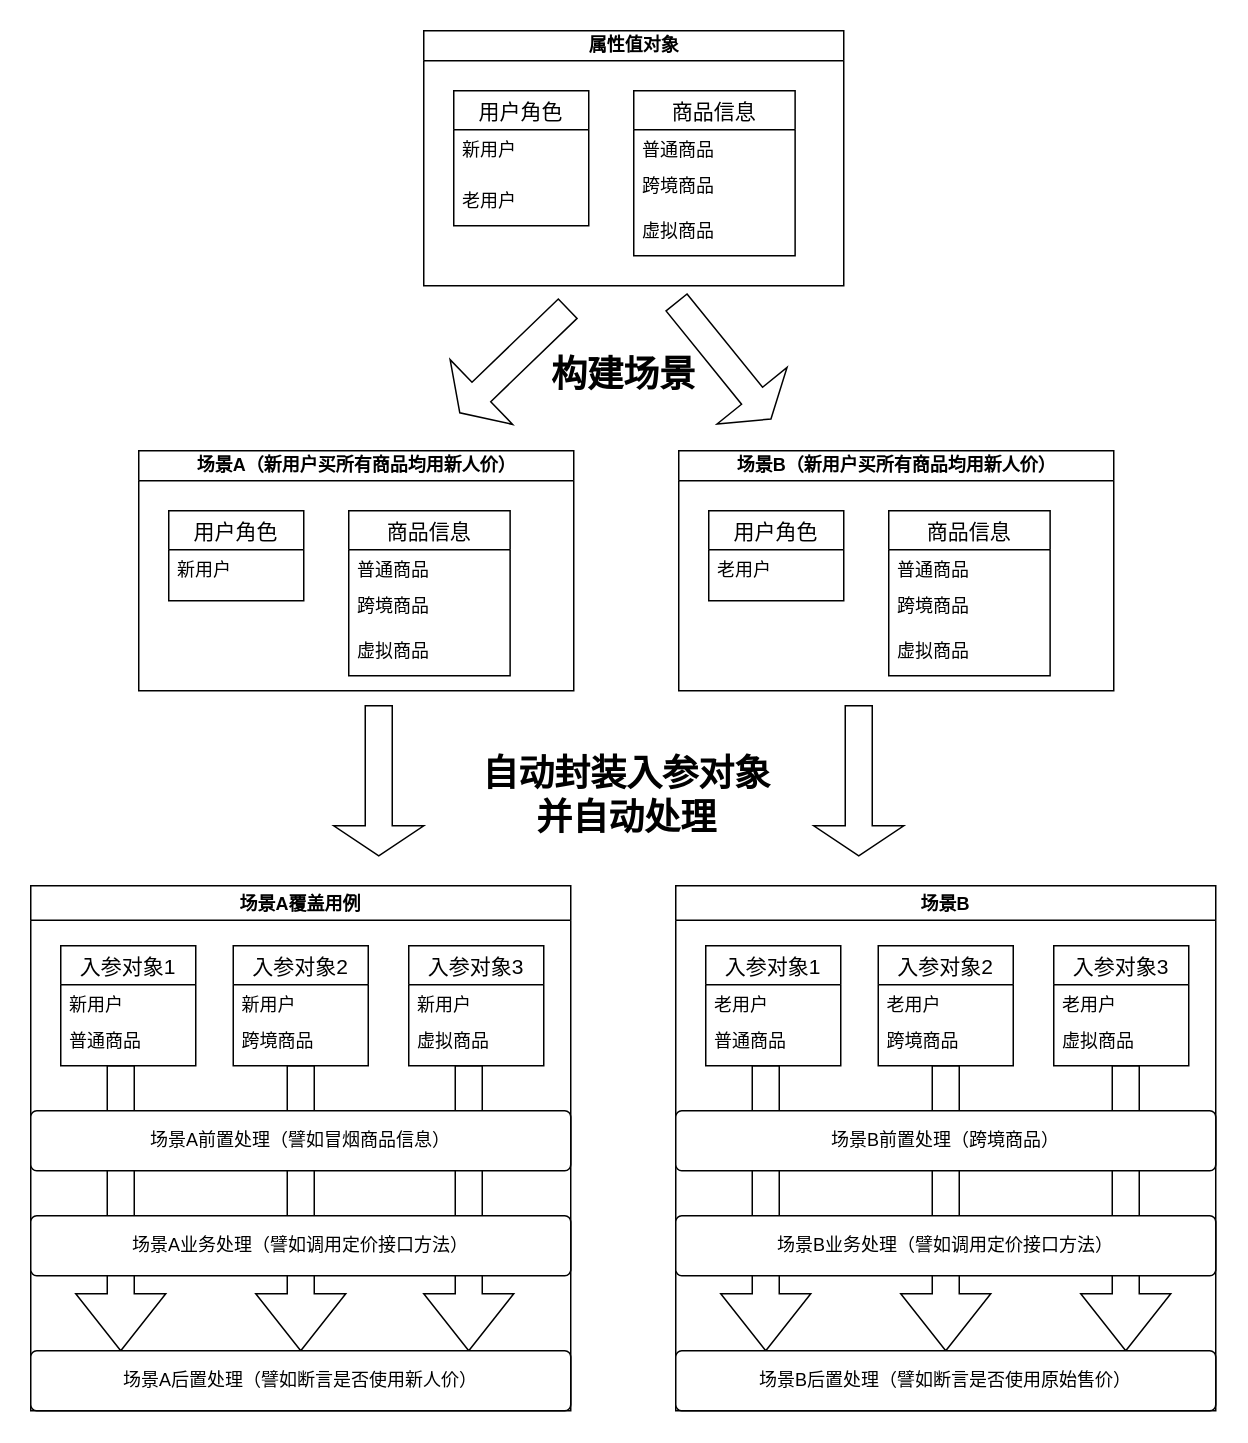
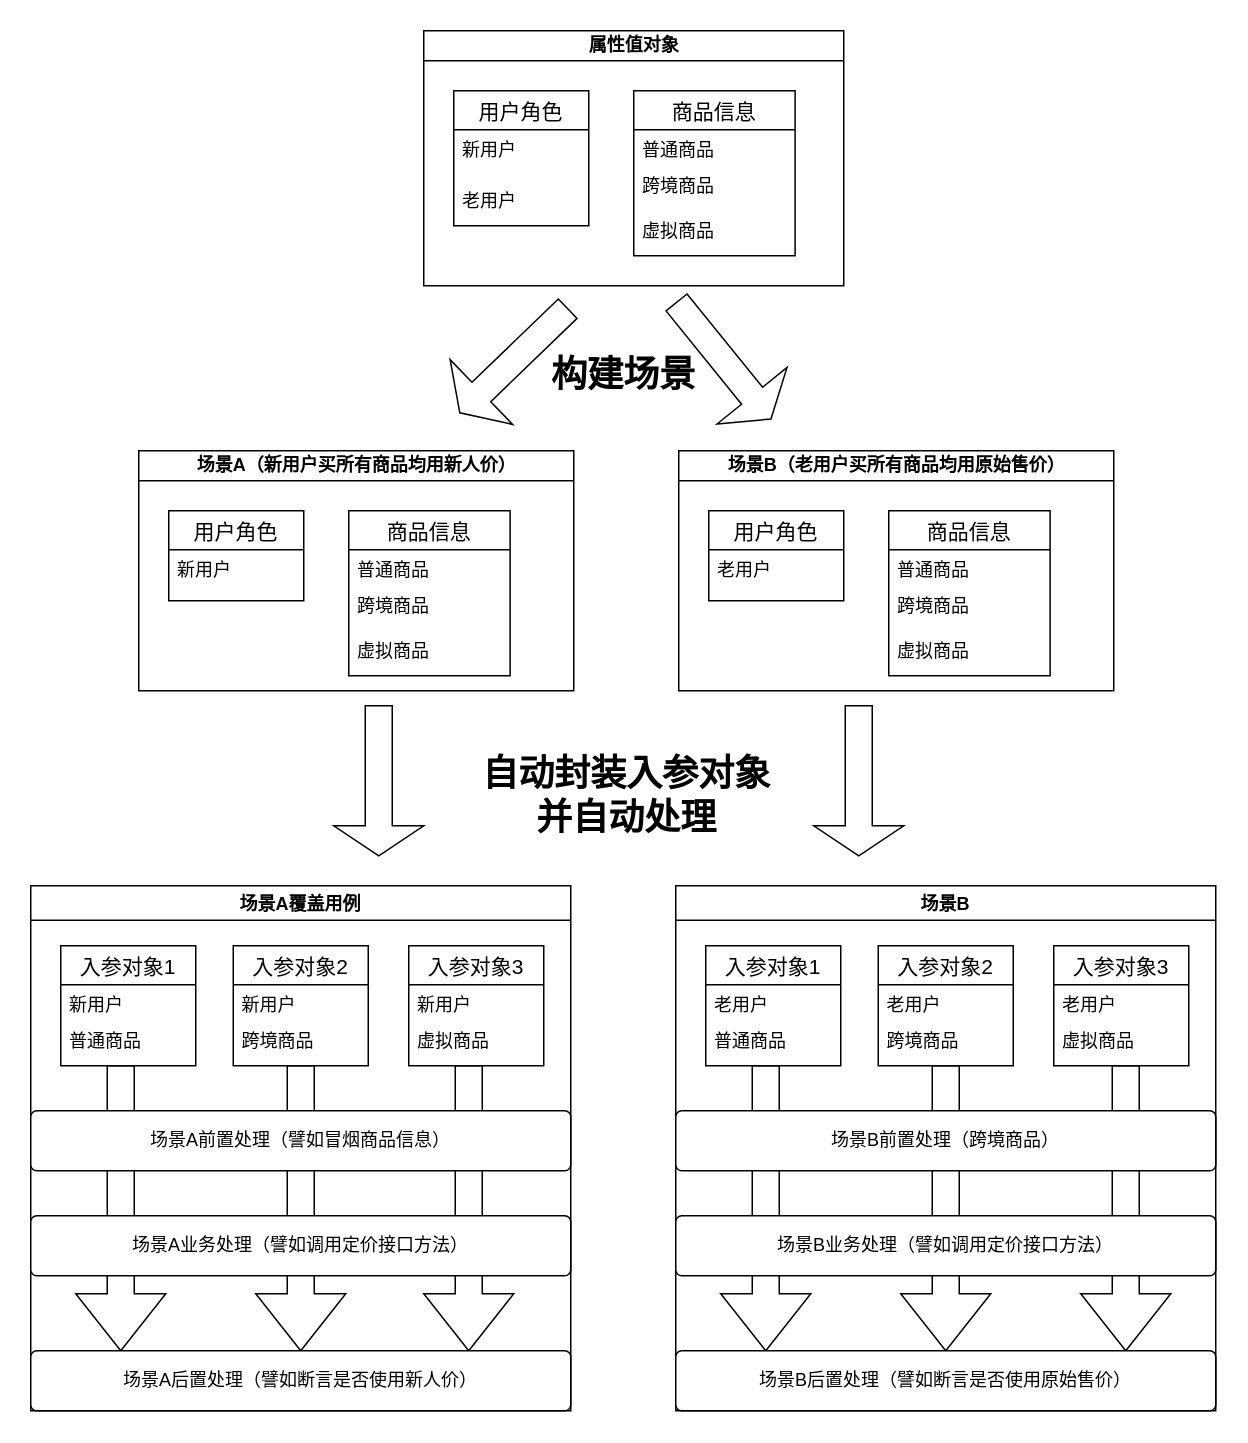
(897, 466) -> (897, 466)
